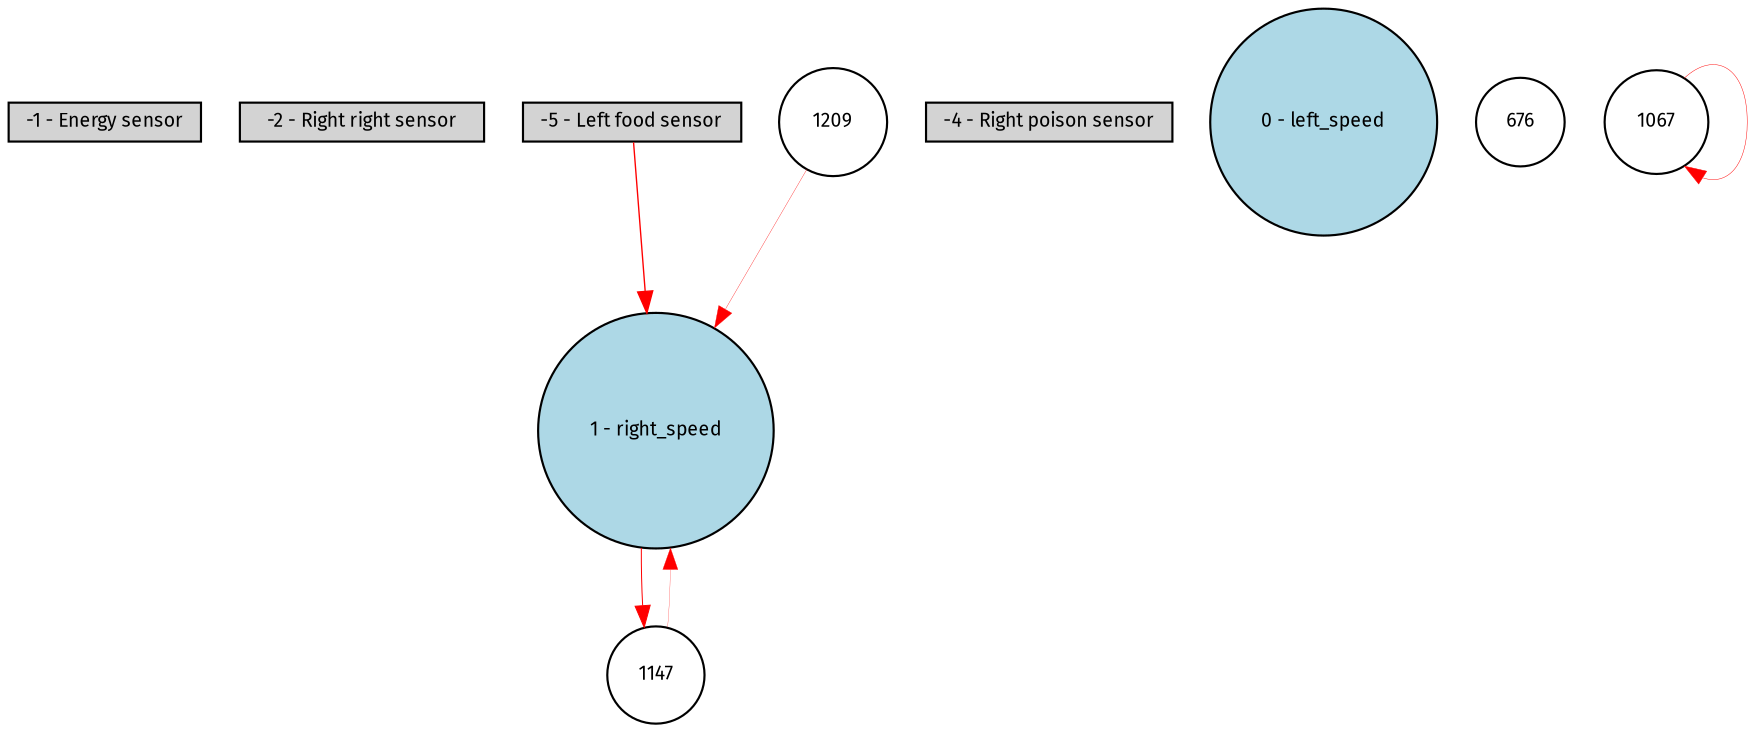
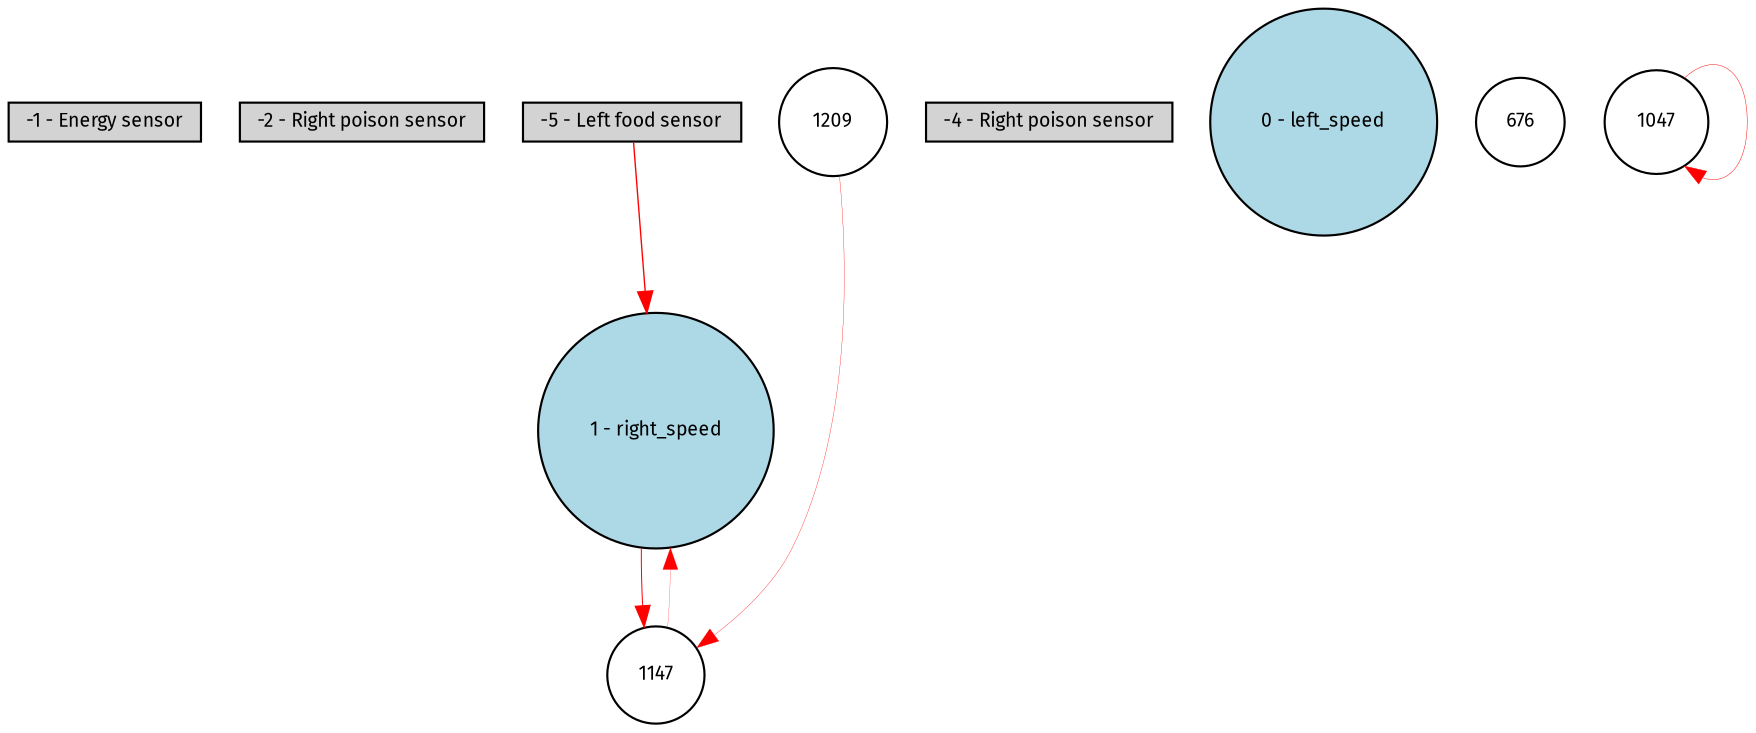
(362, 122) -> (362, 122)
(1656, 122) -> (1656, 122)
(766, 239) -> (831, 423)
